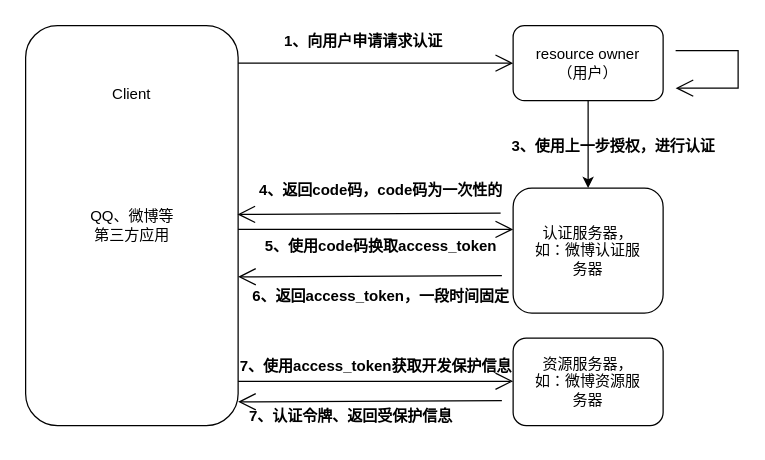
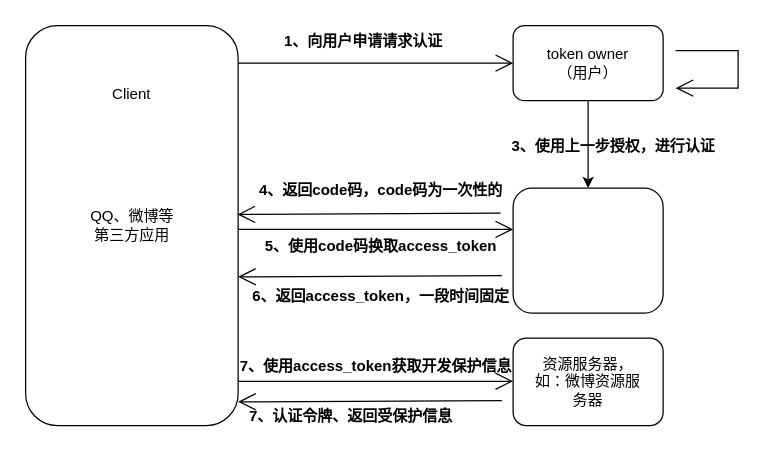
(588, 63) -> (588, 63)
(588, 251) -> none
